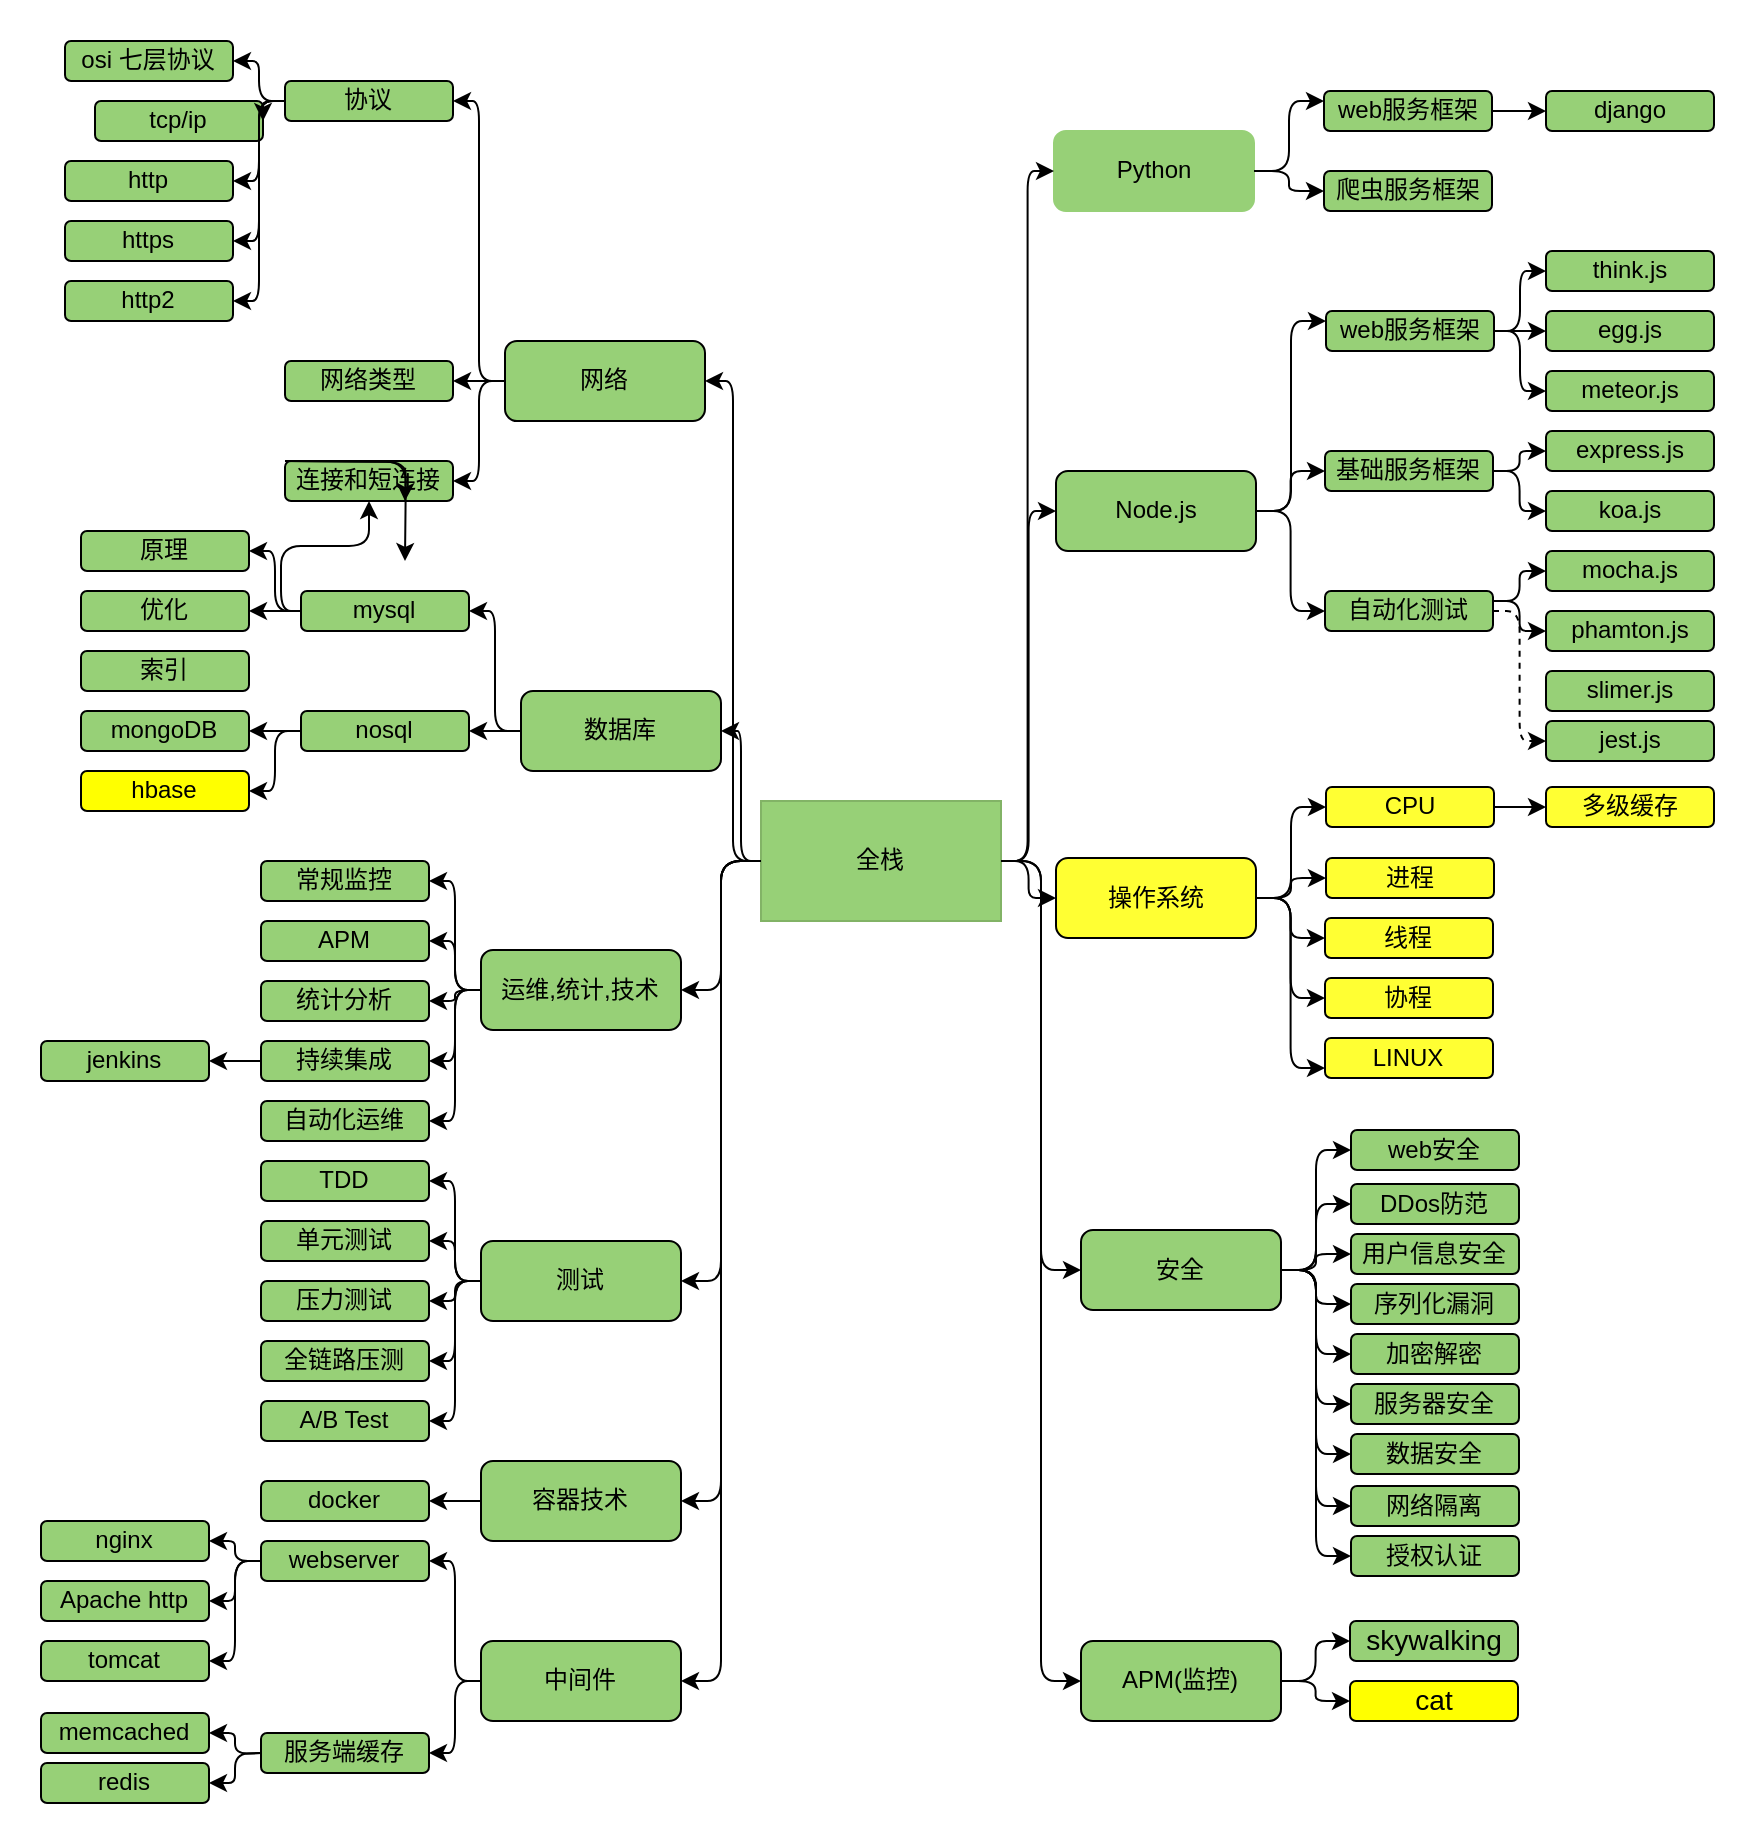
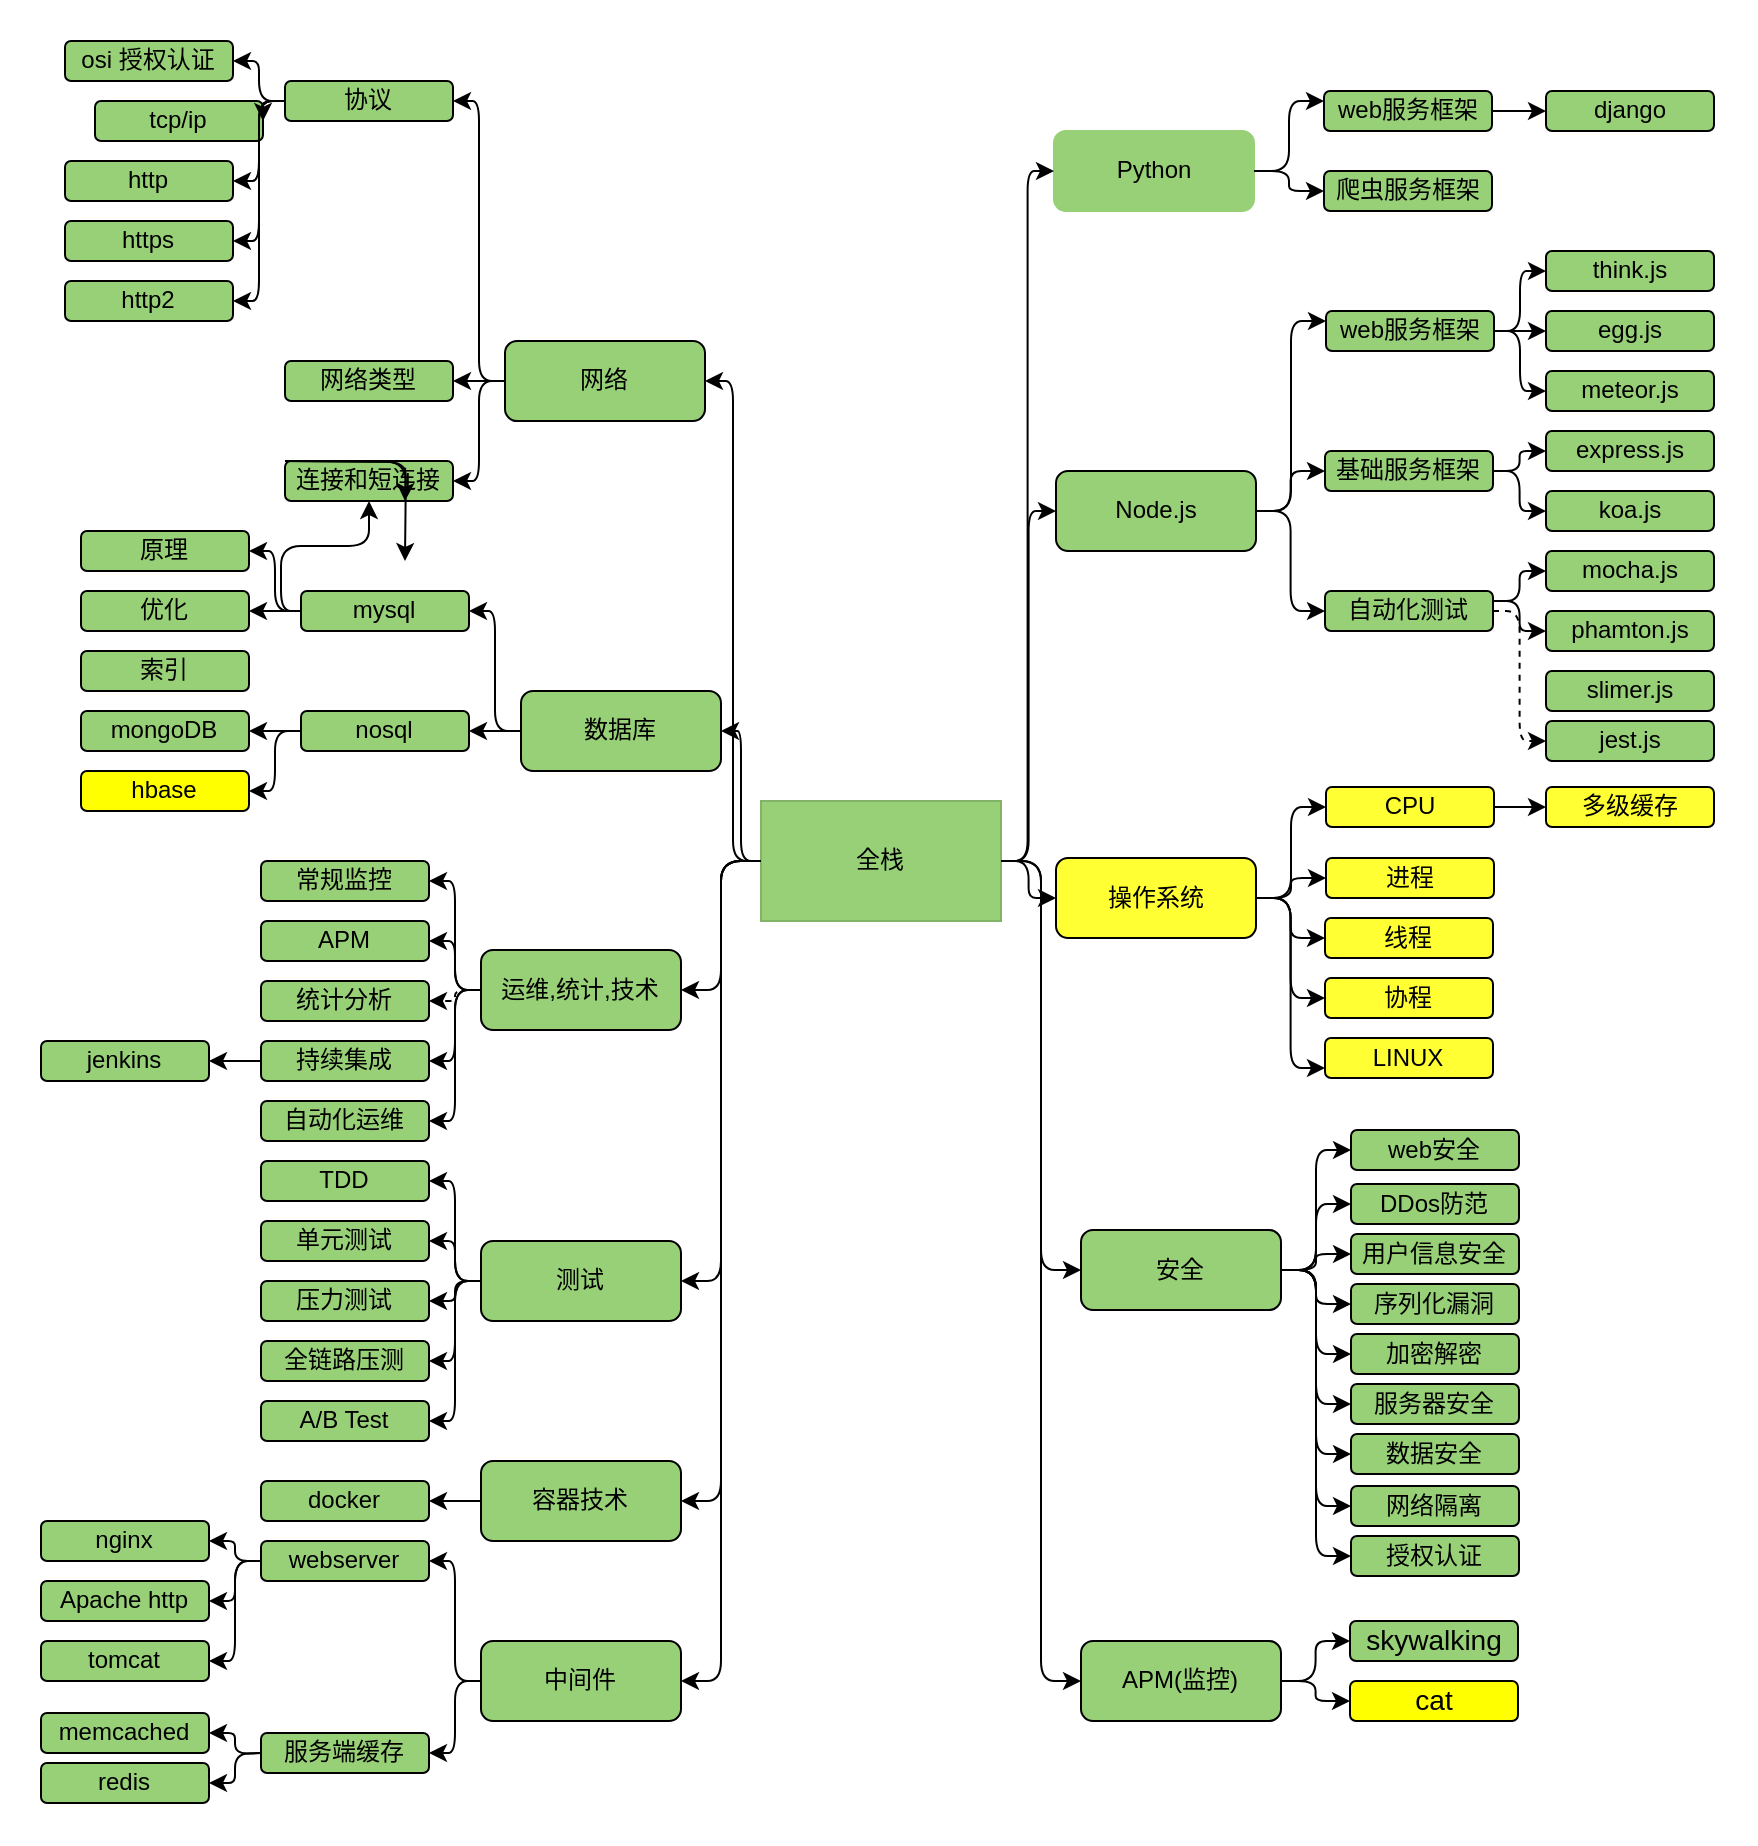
(149, 61) -> (149, 61)
(446, 1001) -> (446, 1001)
